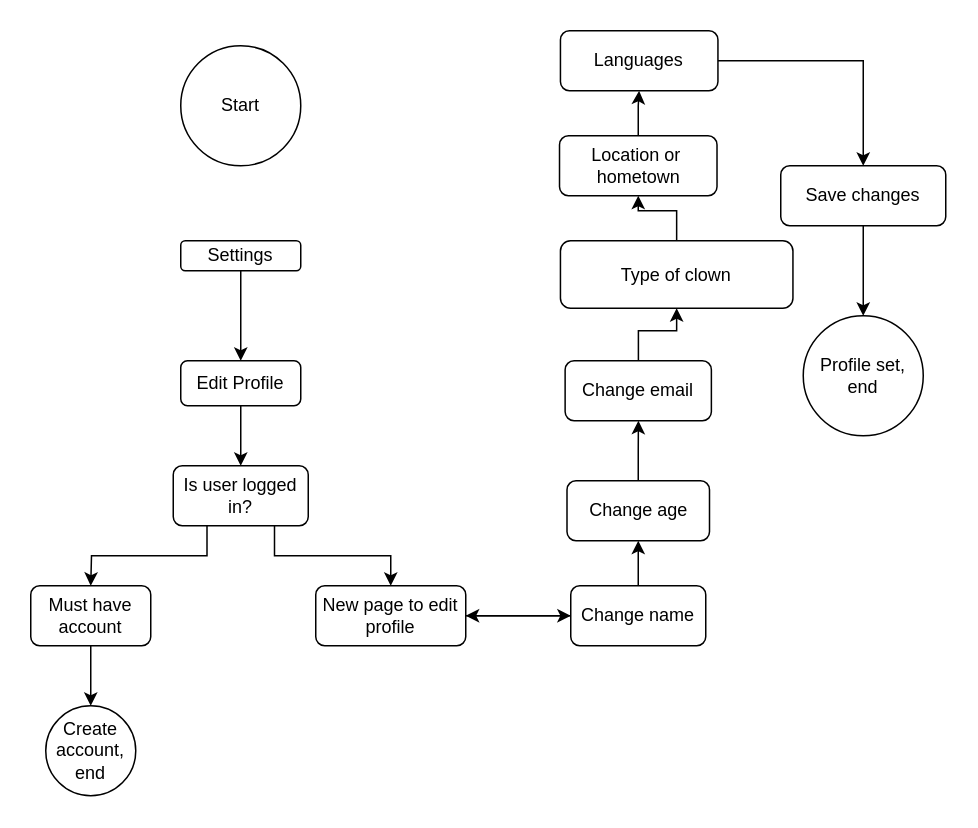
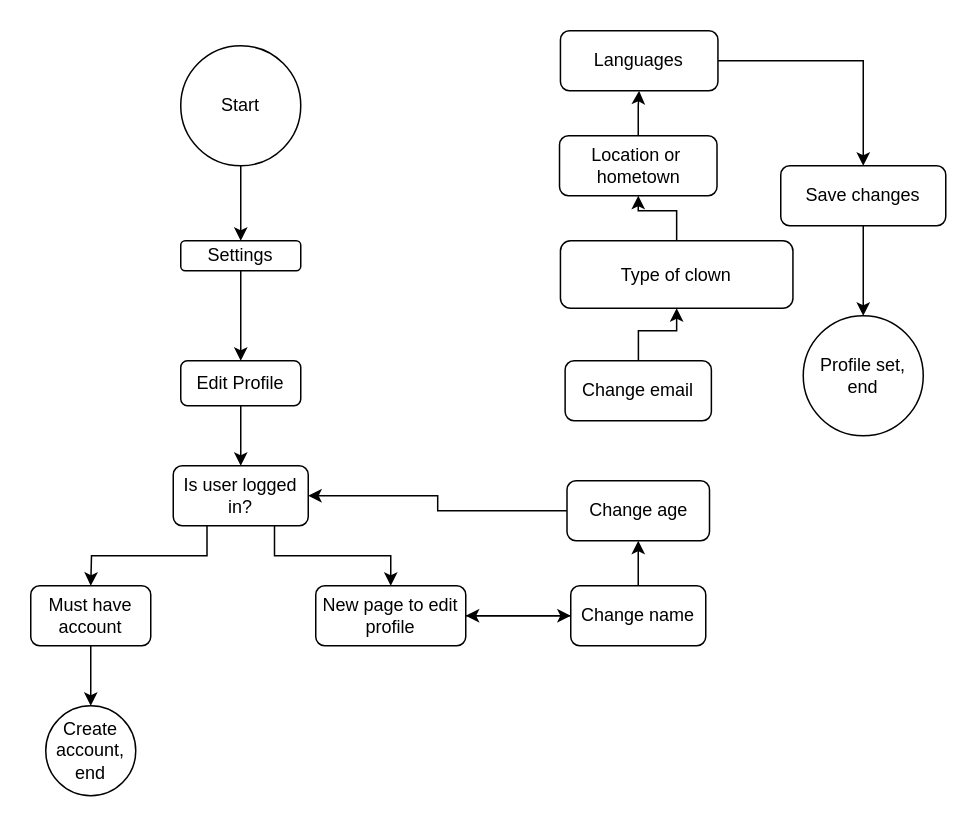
none -> (241, 198)
(638, 456) -> (438, 509)
